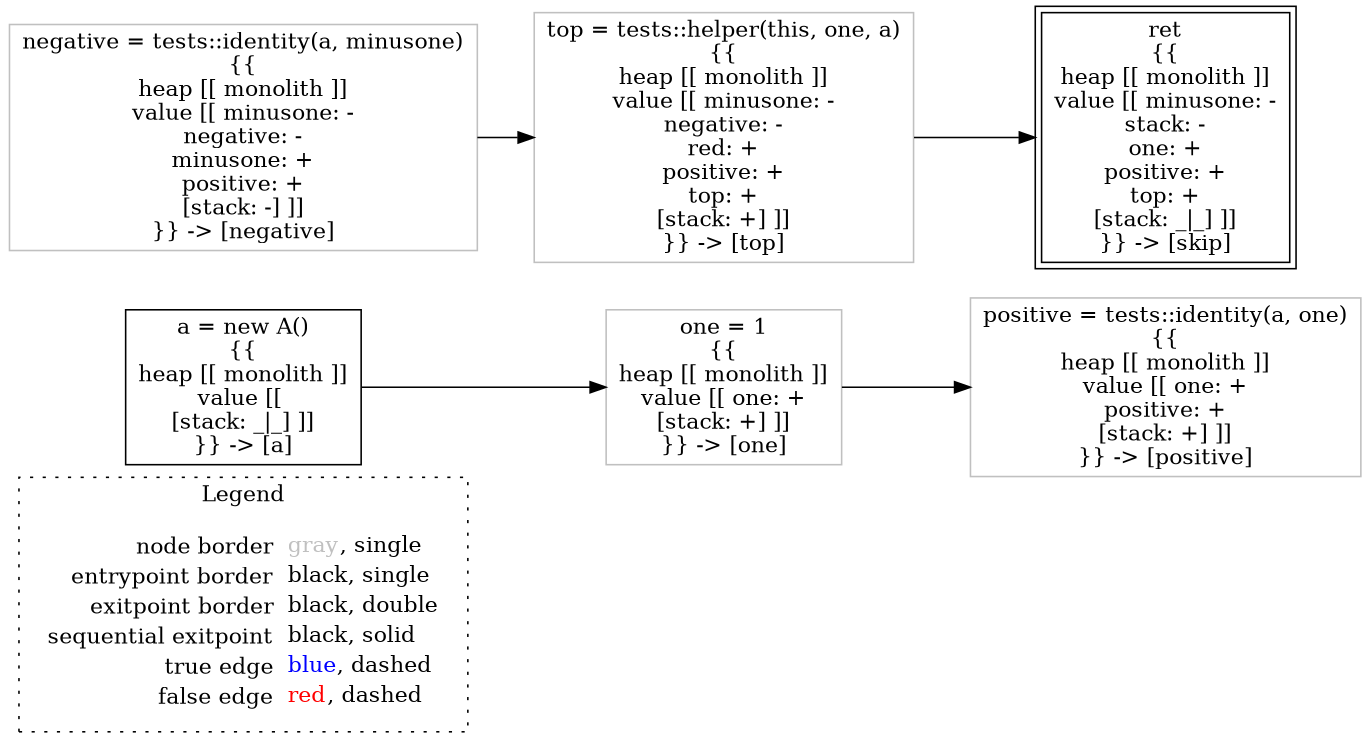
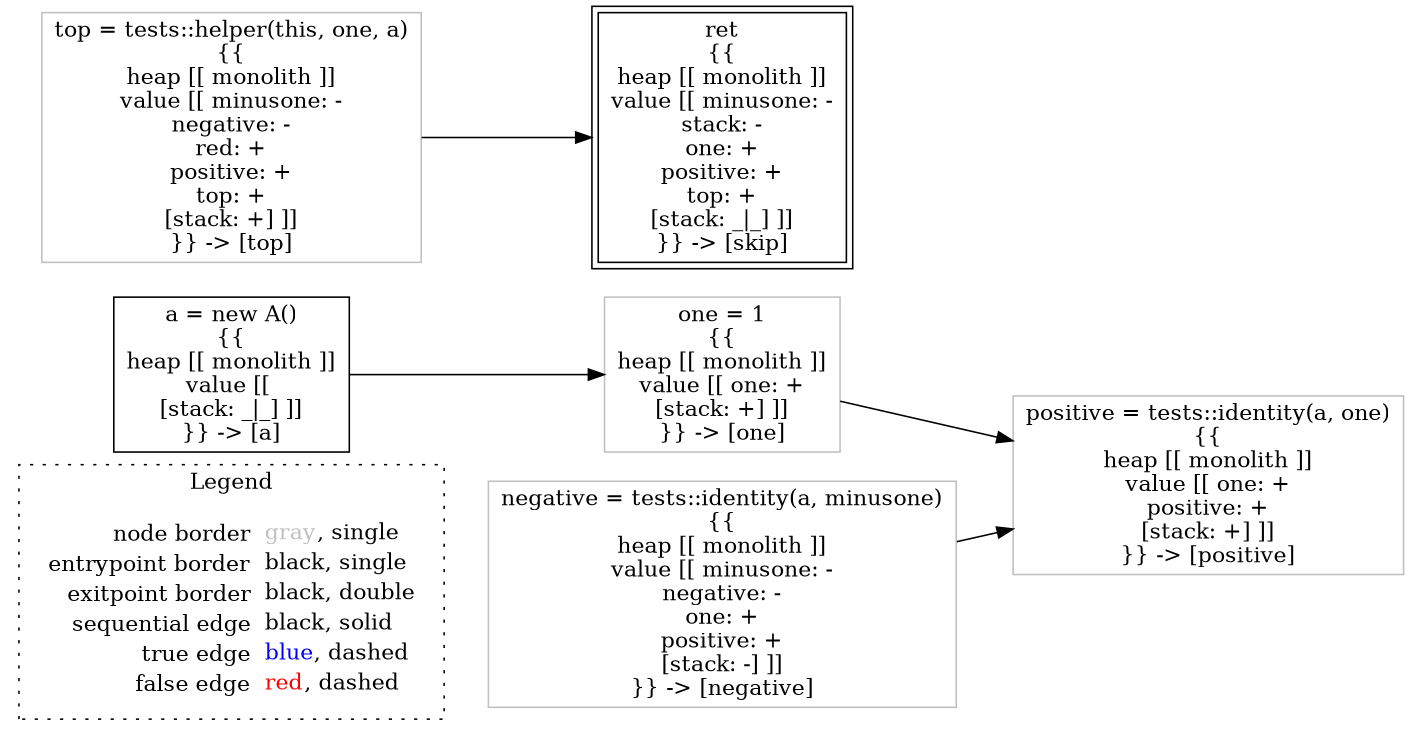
(498, 138) -> (977, 537)
(243, 160) -> (722, 617)
(164, 637) -> (165, 624)
